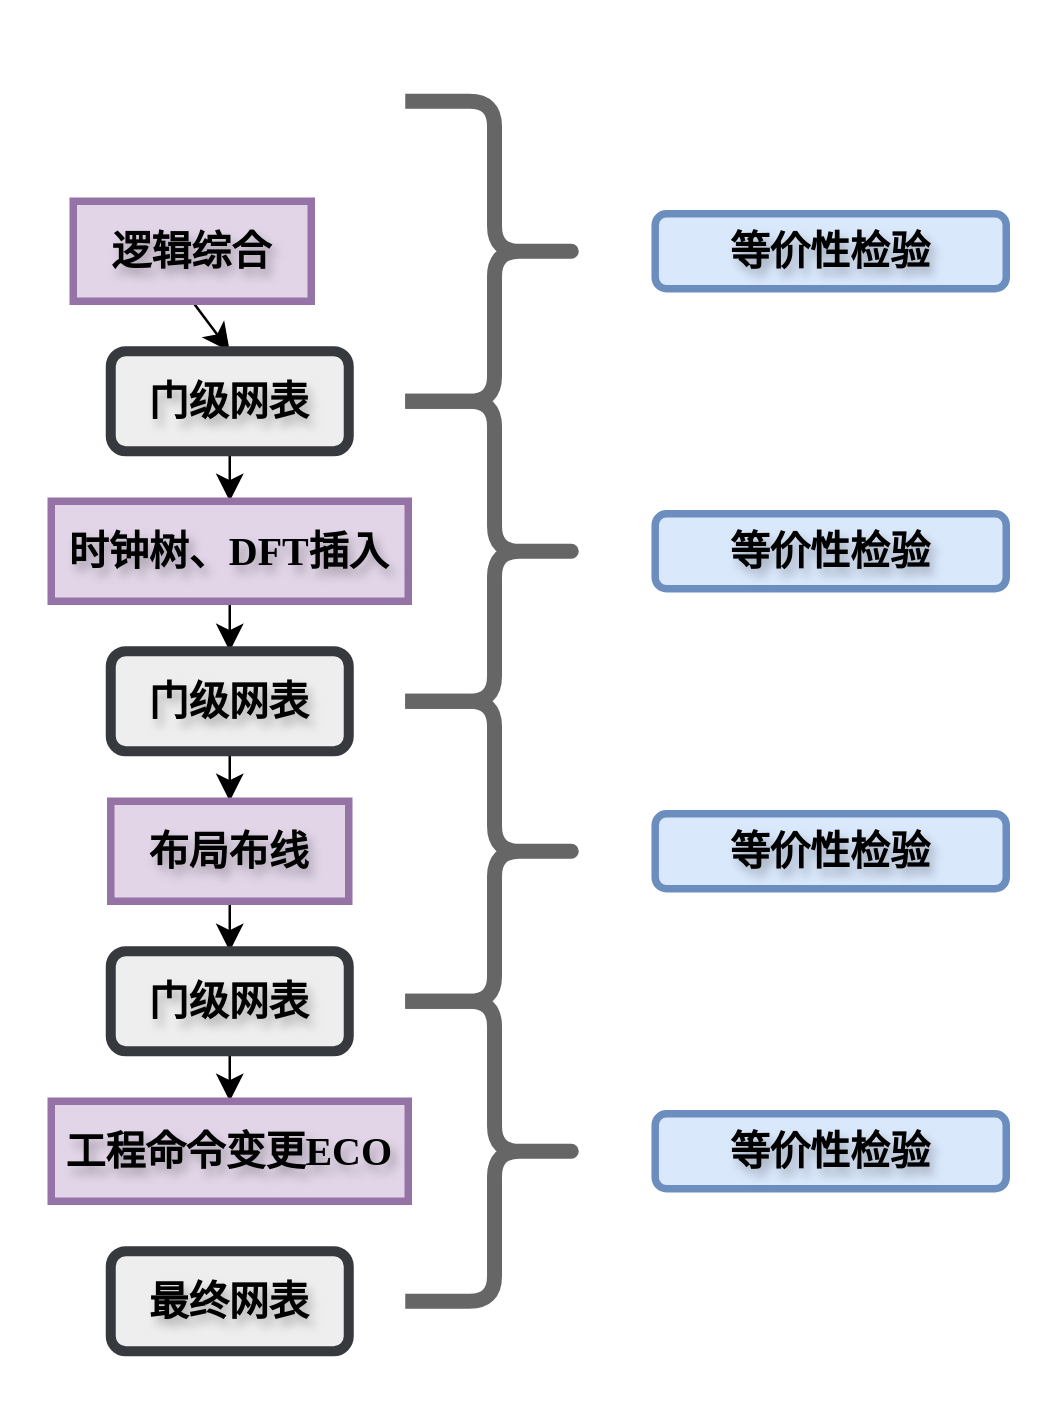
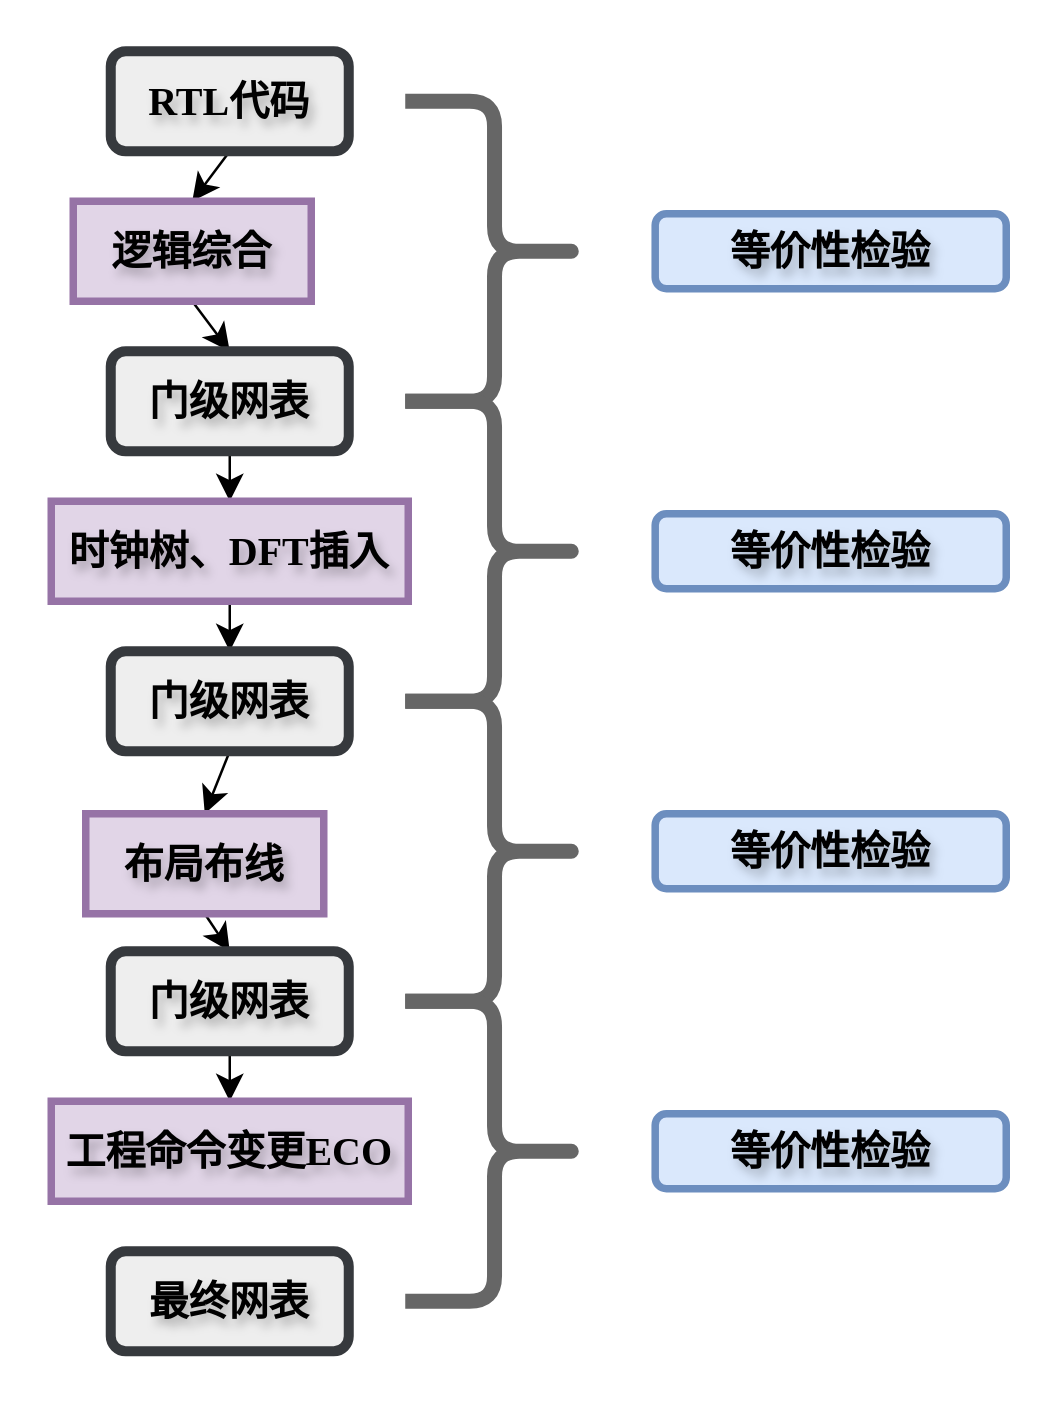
none -> (230, 101)
none -> (217, 169)
(230, 851) -> (205, 864)
